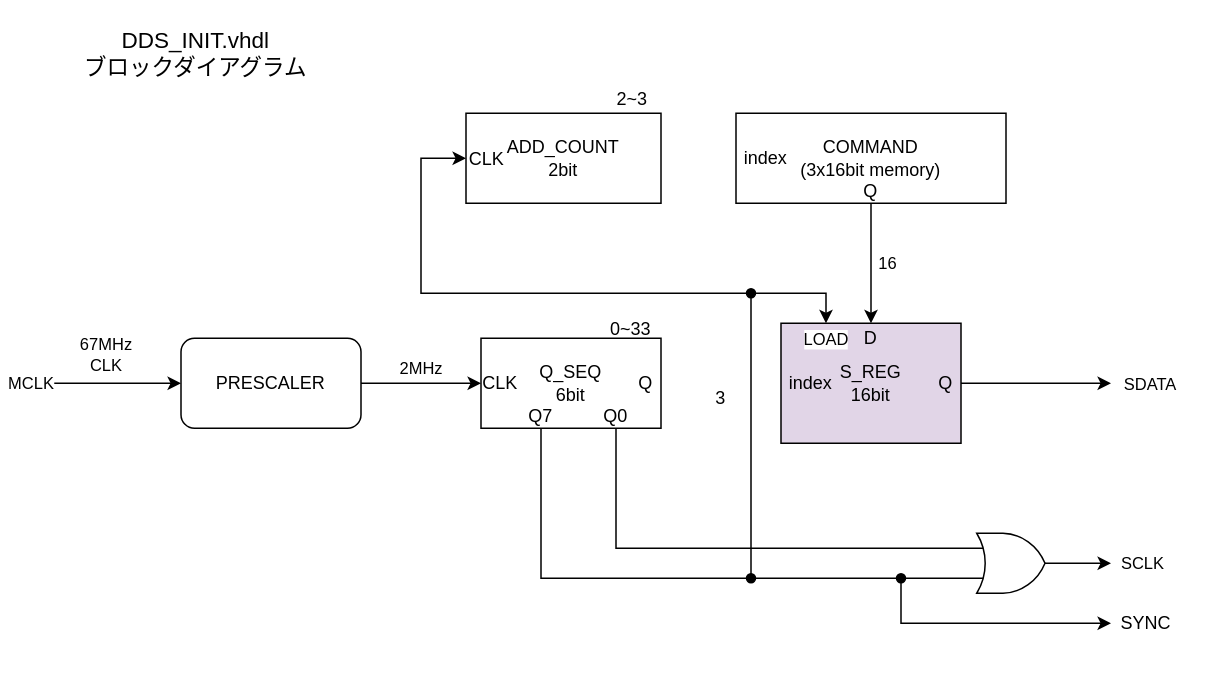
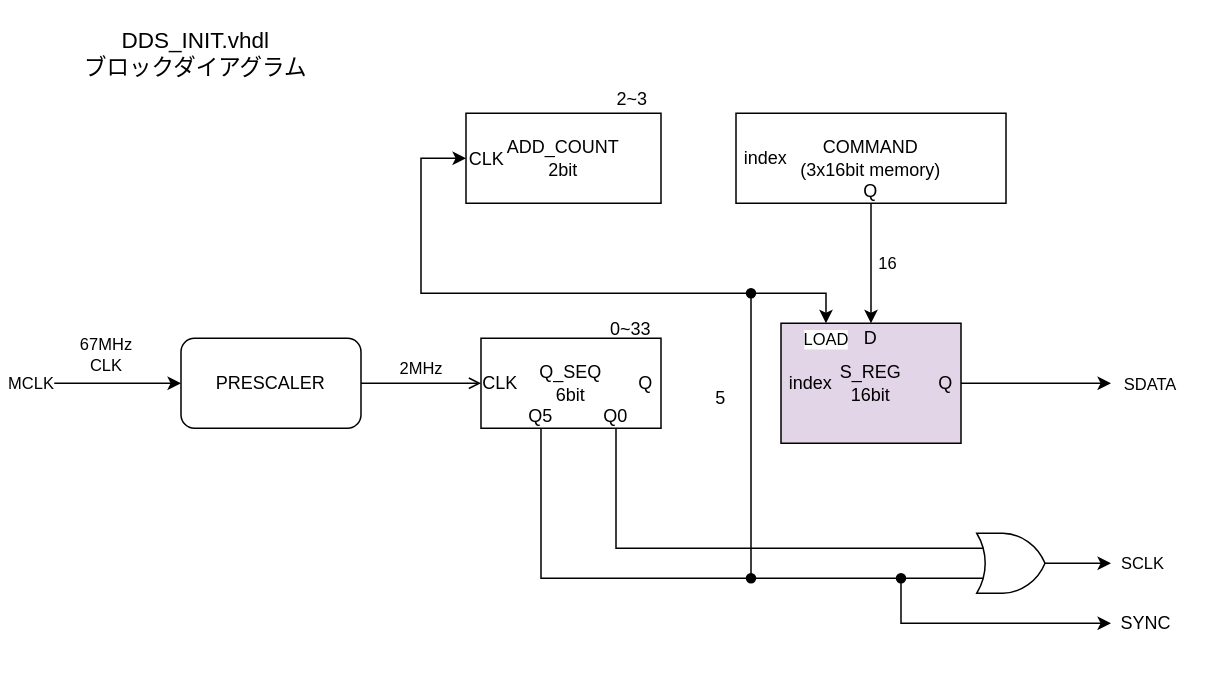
(469, 383) -> (472, 383)
(721, 398) -> (721, 398)
(541, 416) -> (541, 416)
